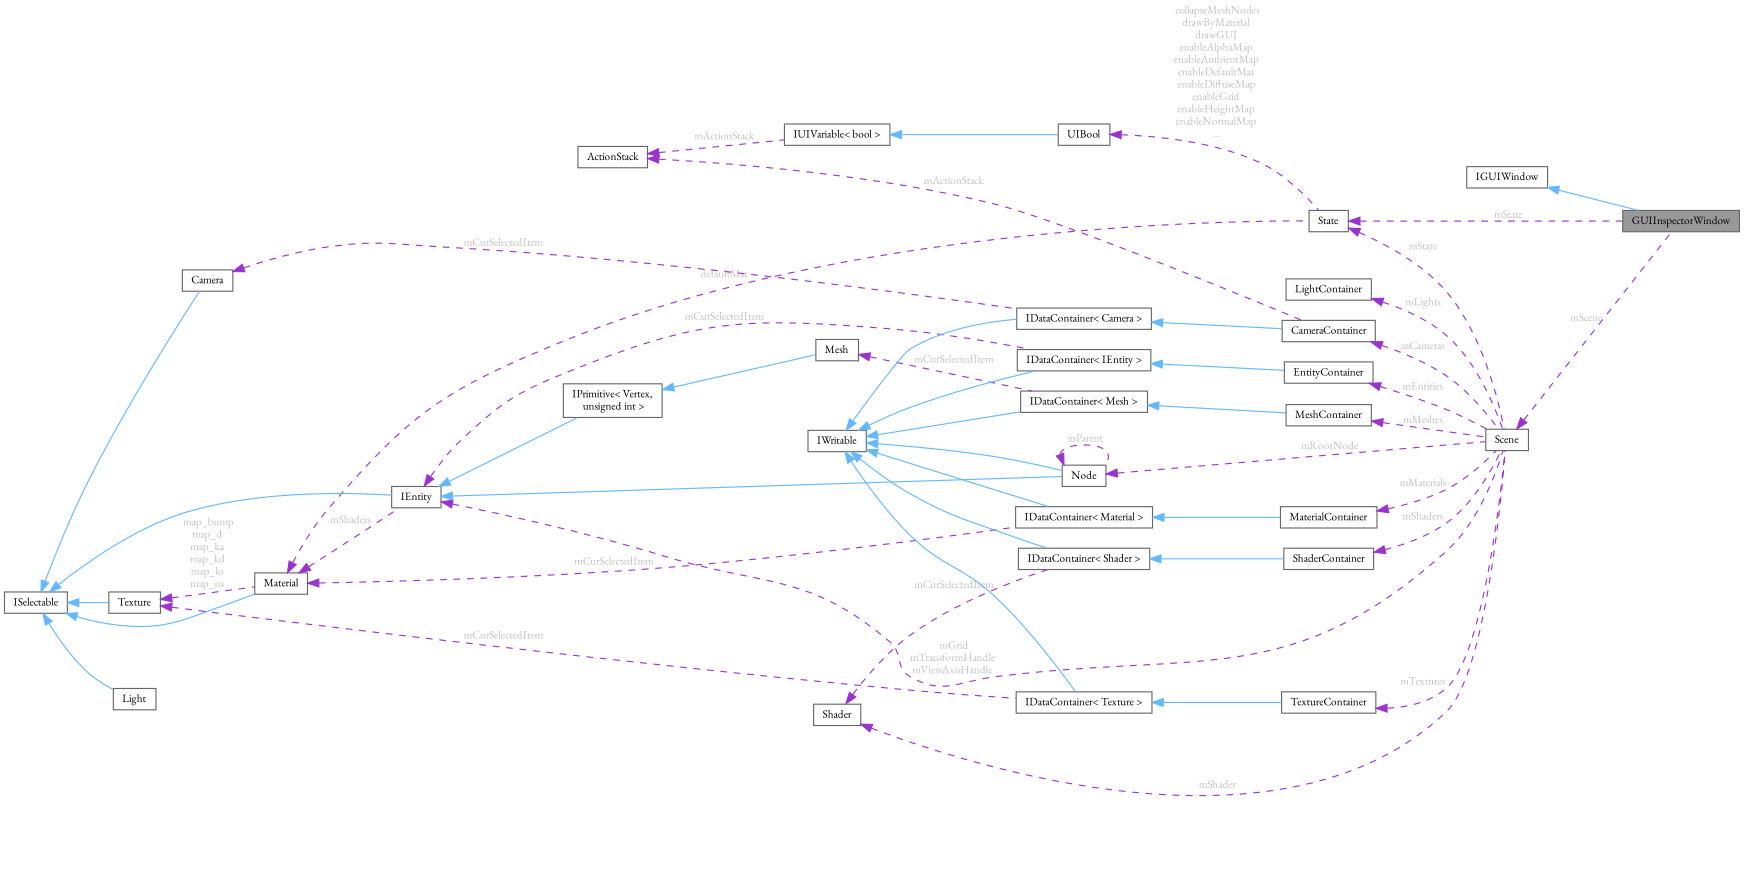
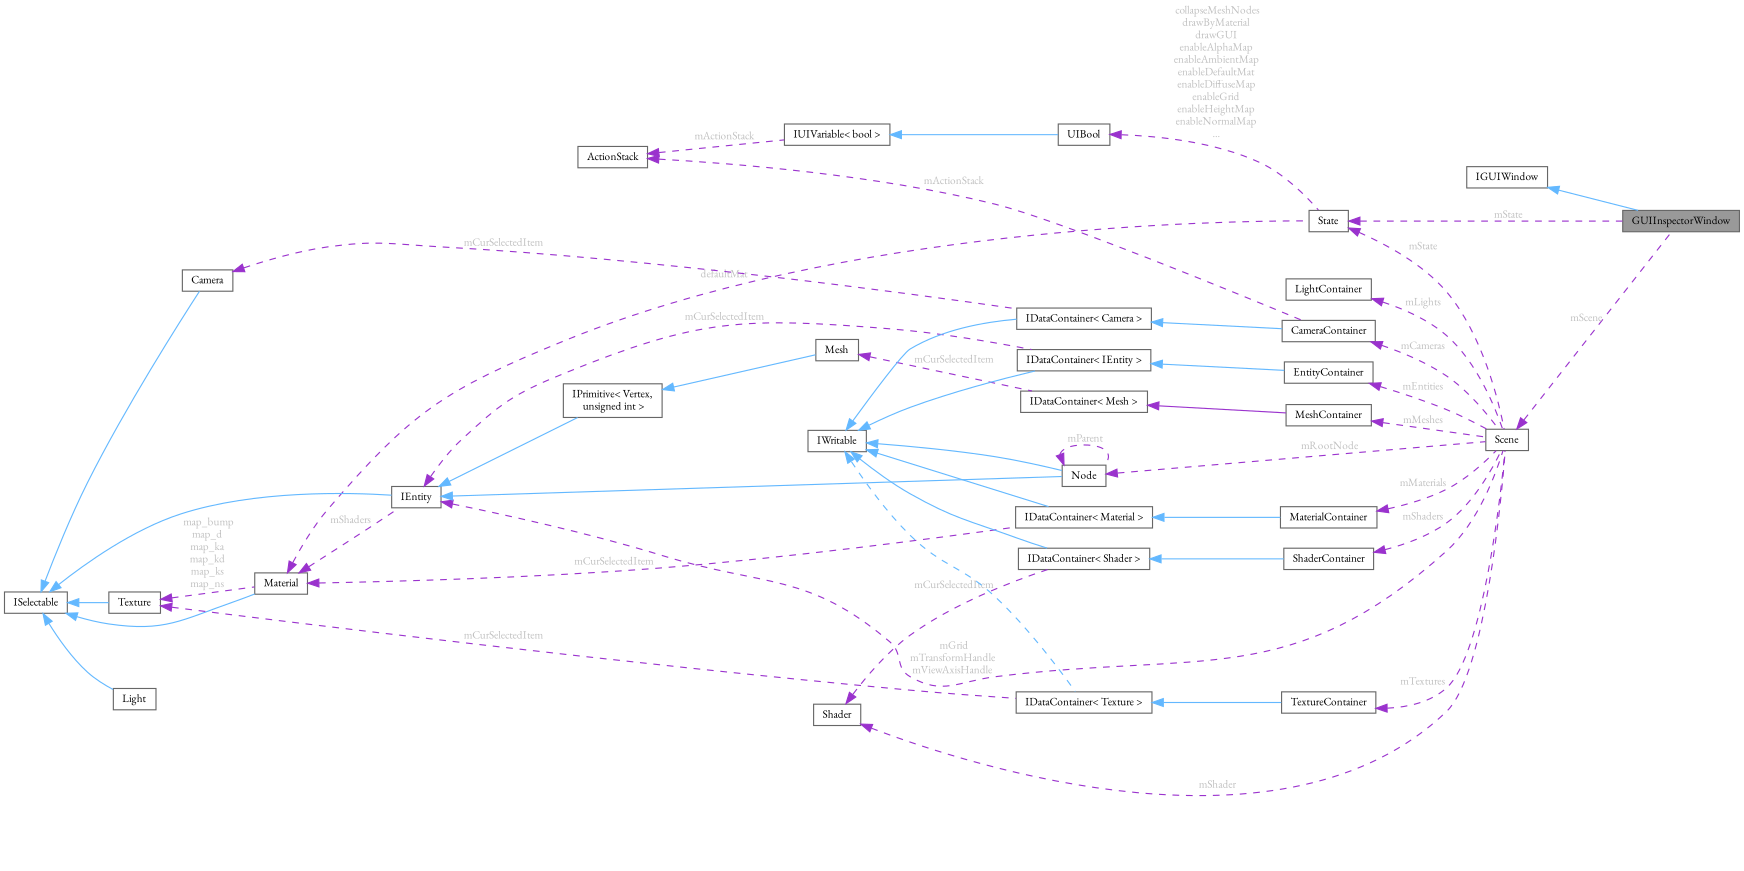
(1223, 409) -> (1223, 409)
(949, 423) -> none
(965, 574) -> (965, 574)
